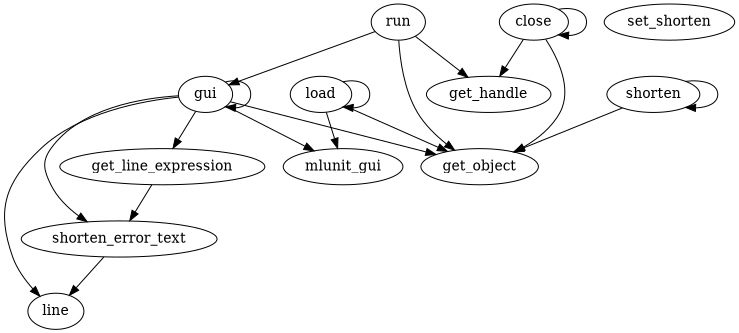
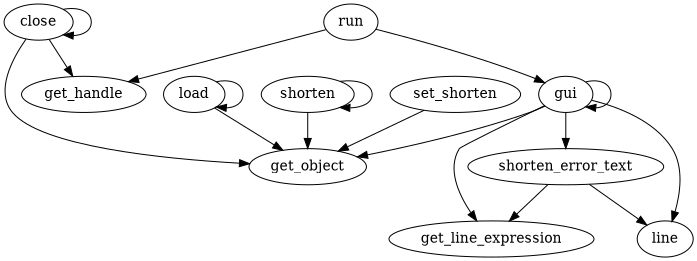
(411, 98) -> (386, 129)
(343, 167) -> none
(144, 198) -> (532, 199)
